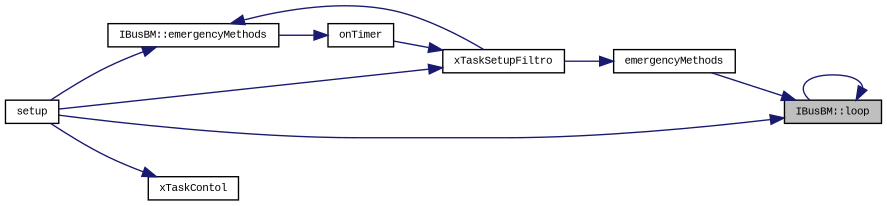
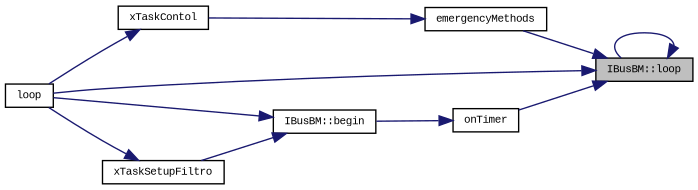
(193, 35) -> (325, 122)
(411, 44) -> (556, 98)
(582, 61) -> (310, 18)
(32, 112) -> (29, 96)
